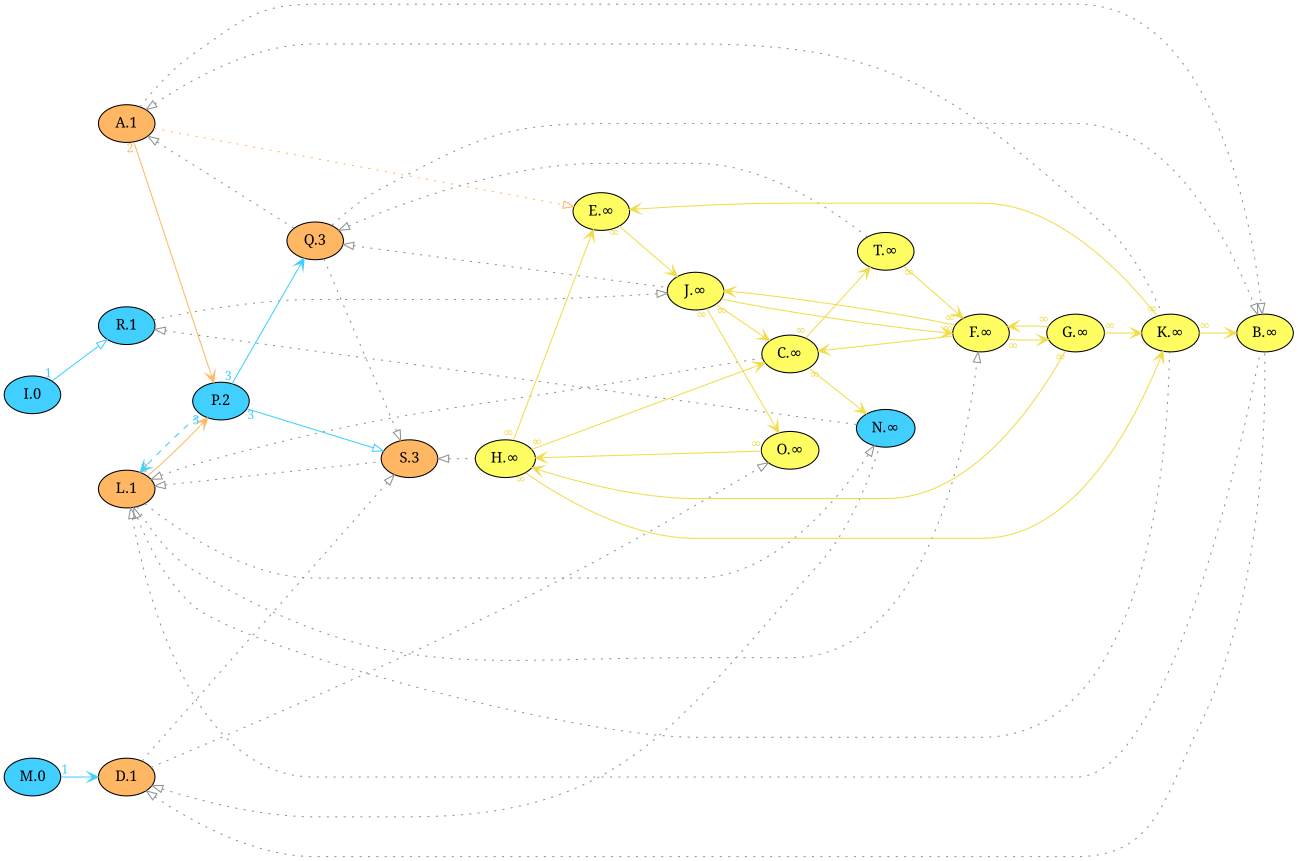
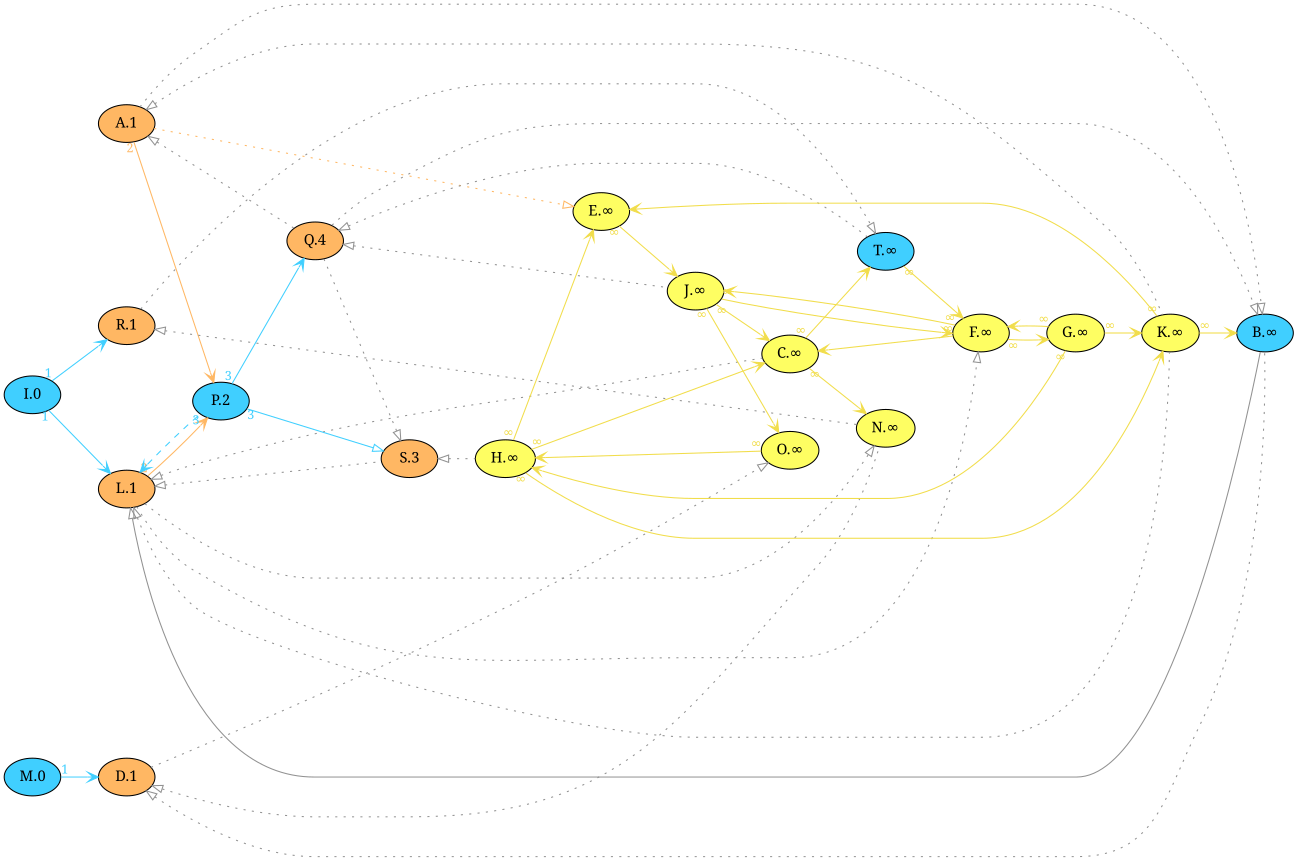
(315, 241) -> (315, 241)
(886, 251) -> (886, 251)
(405, 300) -> (497, 85)
(127, 326) -> (127, 326)
(1265, 333) -> (1265, 333)
(75, 364) -> (75, 364)
(886, 428) -> (886, 428)
none -> (76, 438)
(265, 622) -> none
(765, 777) -> (765, 777)
